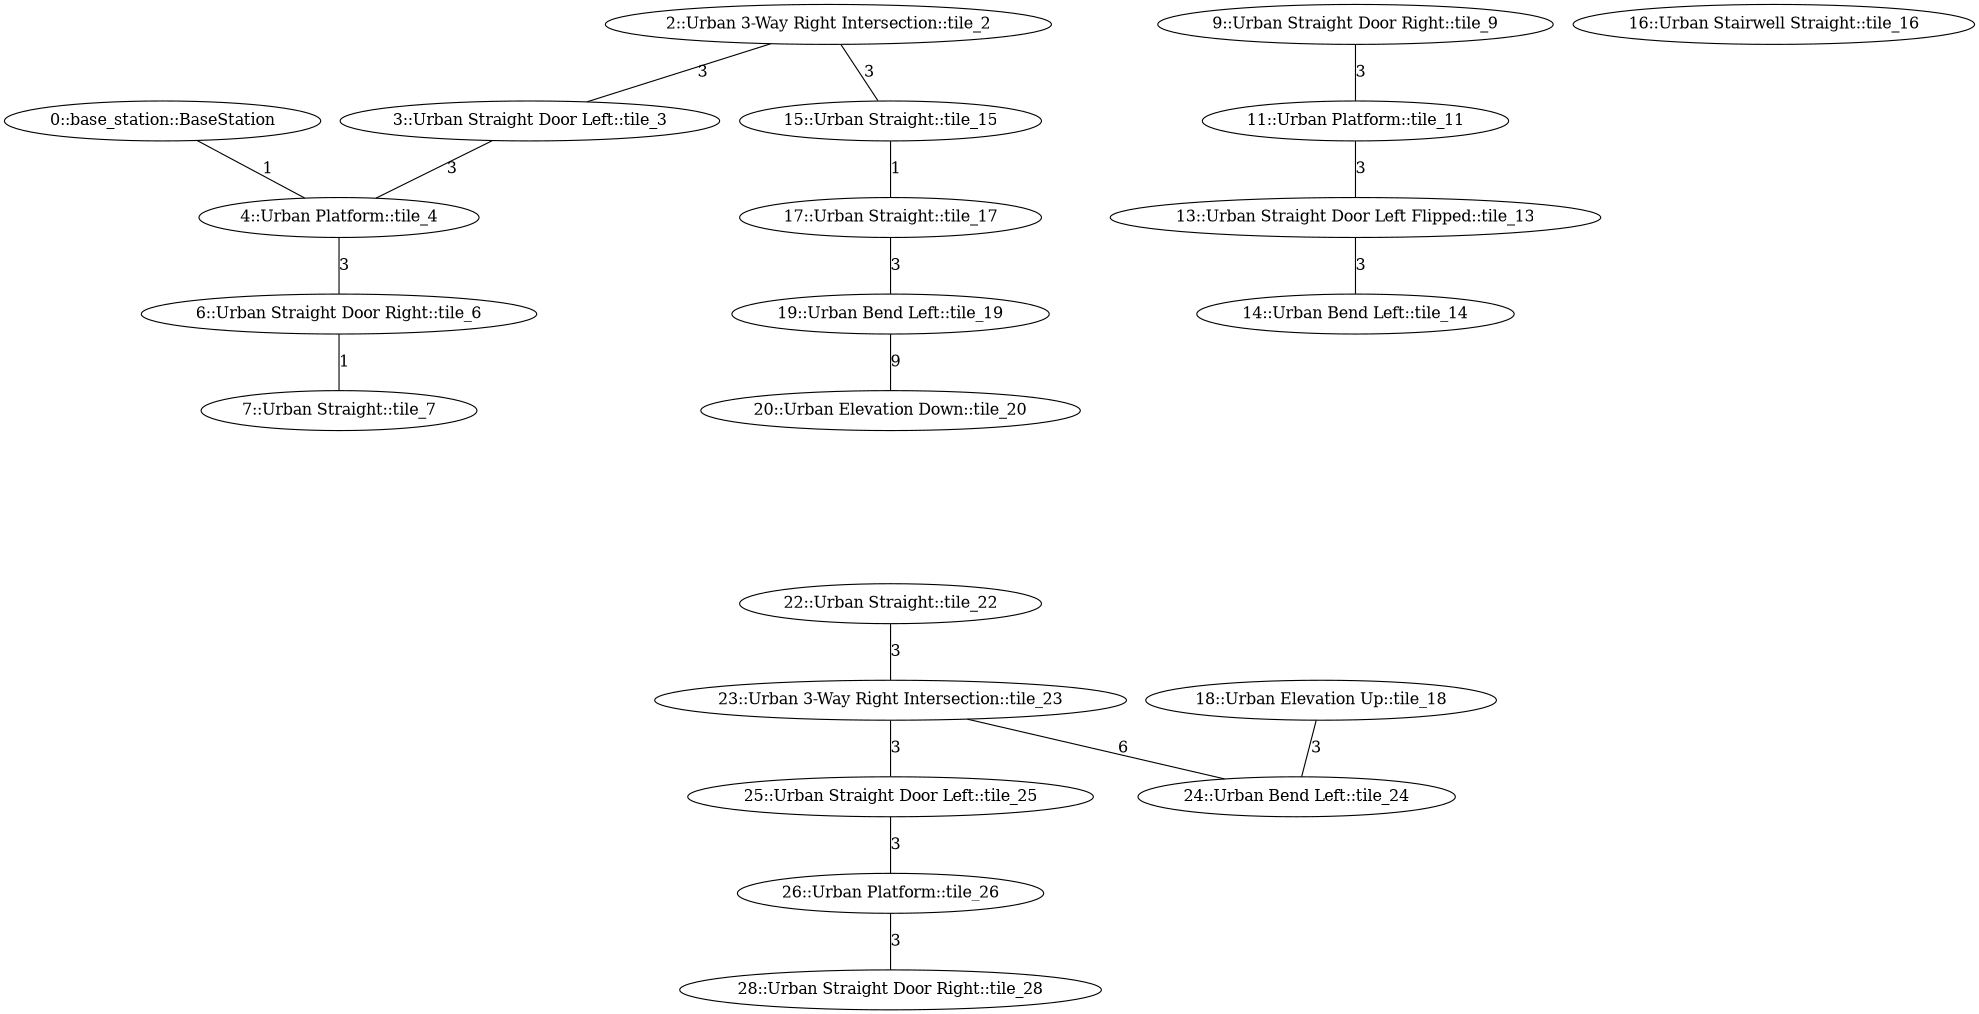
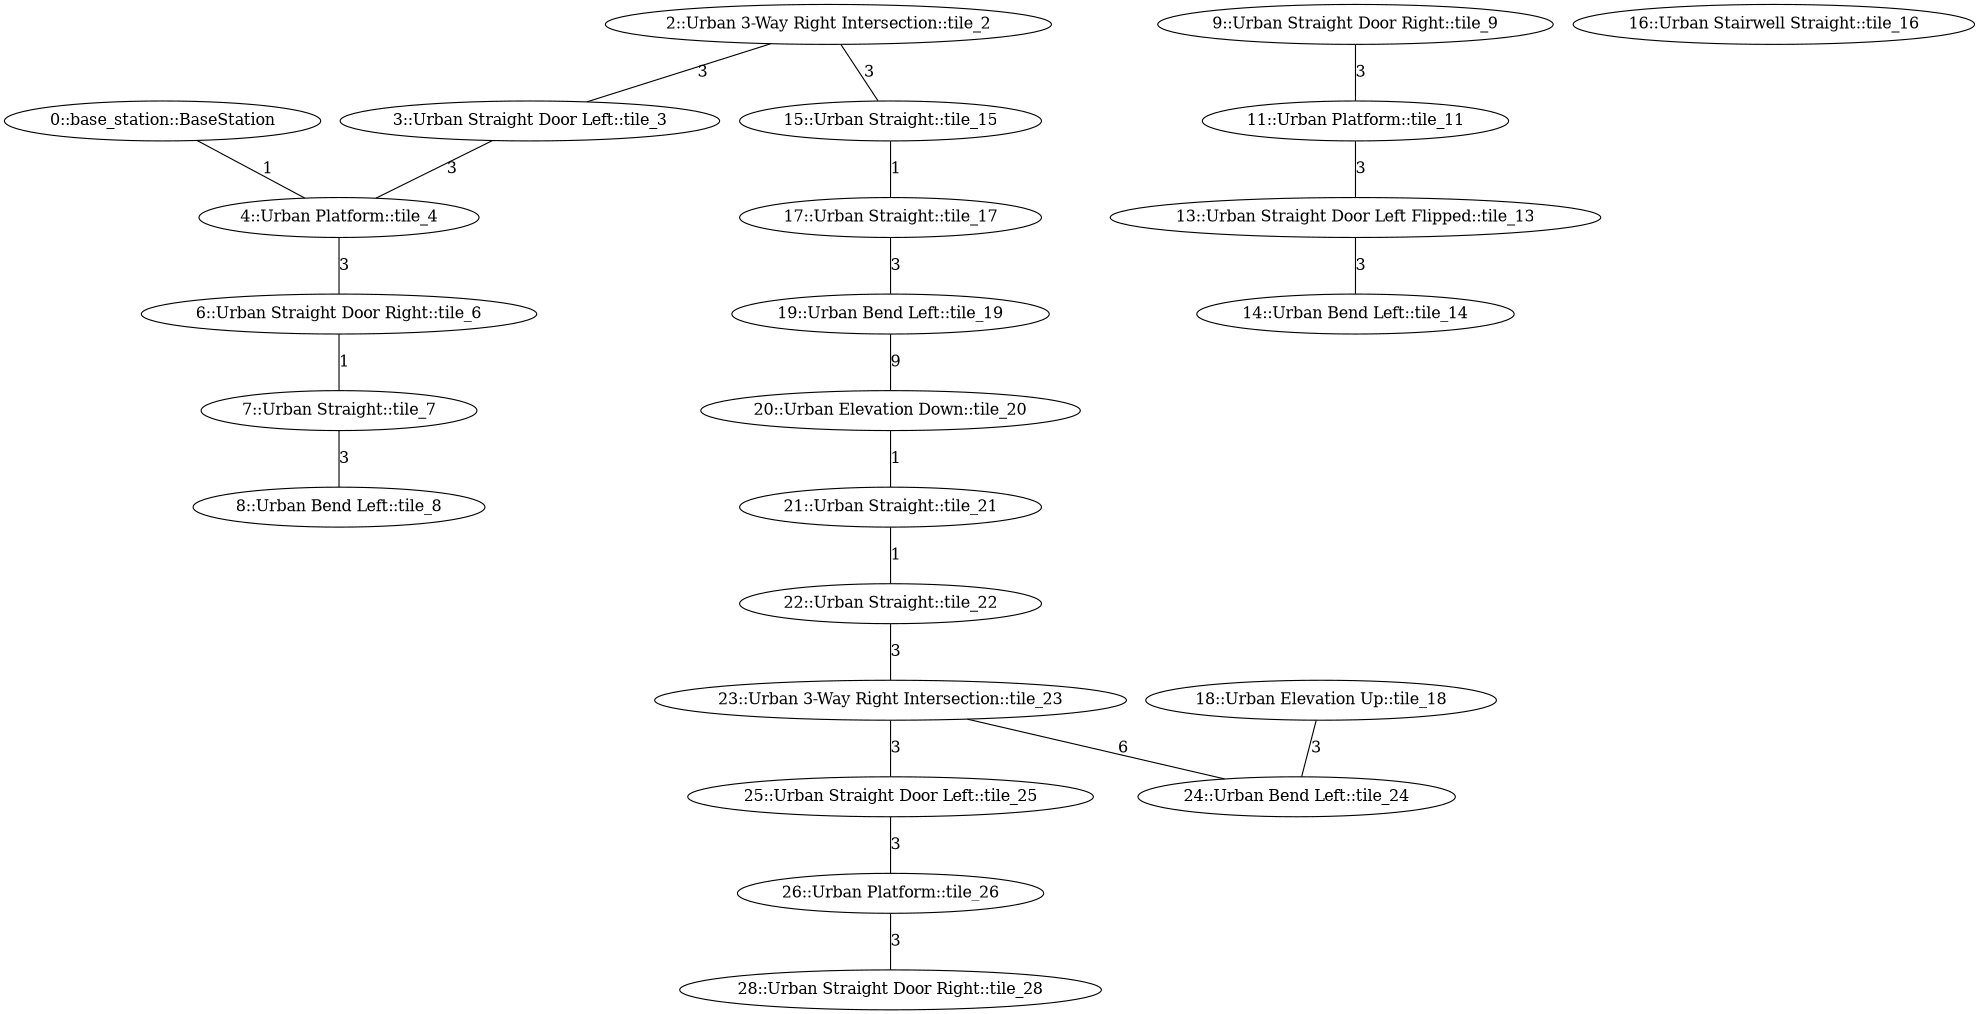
none -> (339, 507)
none -> (891, 507)
